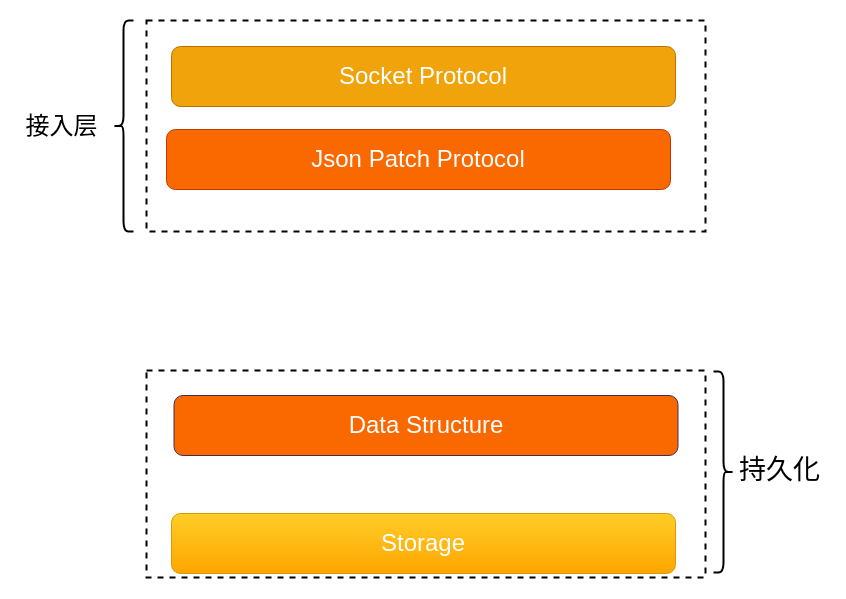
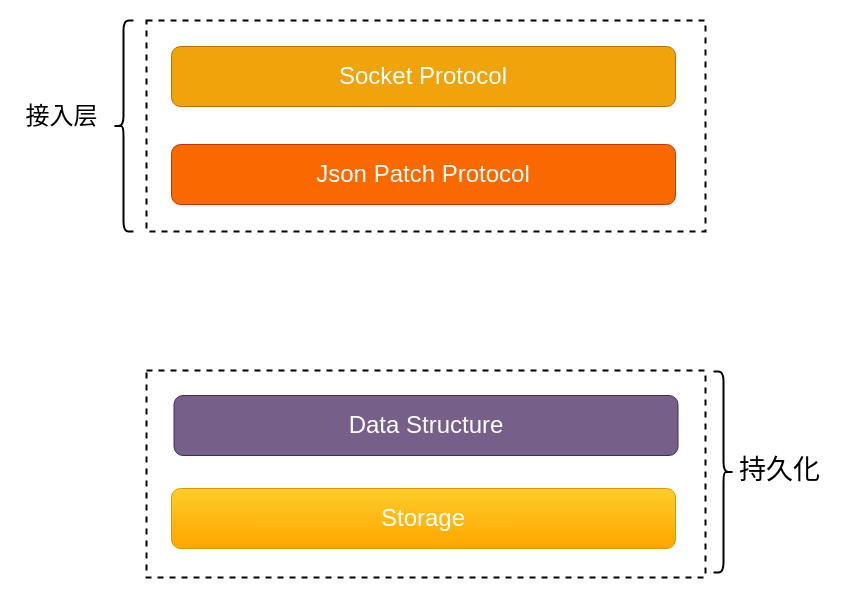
(62, 126) -> (62, 116)
(419, 160) -> (424, 175)
(426, 426) -> (426, 426)
(424, 544) -> (424, 519)
